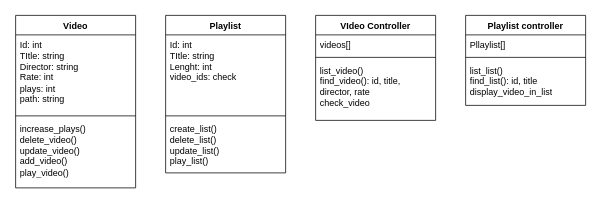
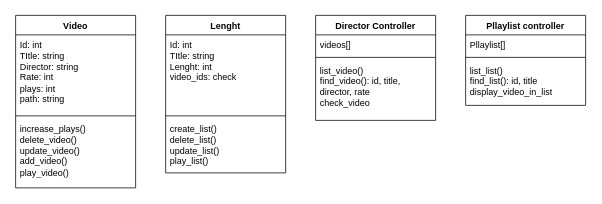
(225, 26) -> (225, 26)
(375, 26) -> (375, 26)
(525, 26) -> (525, 26)
